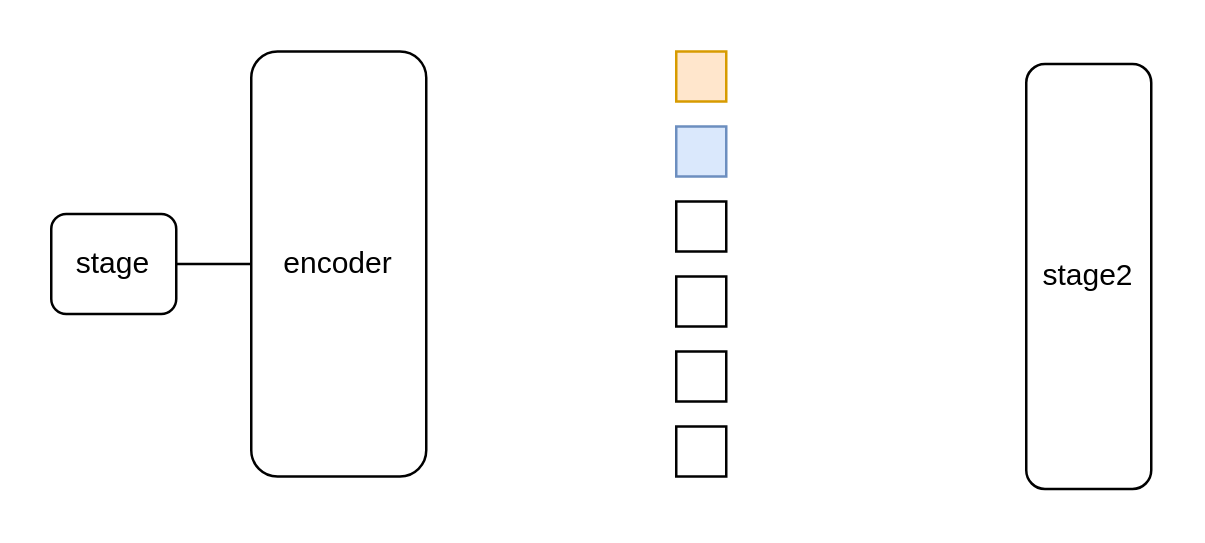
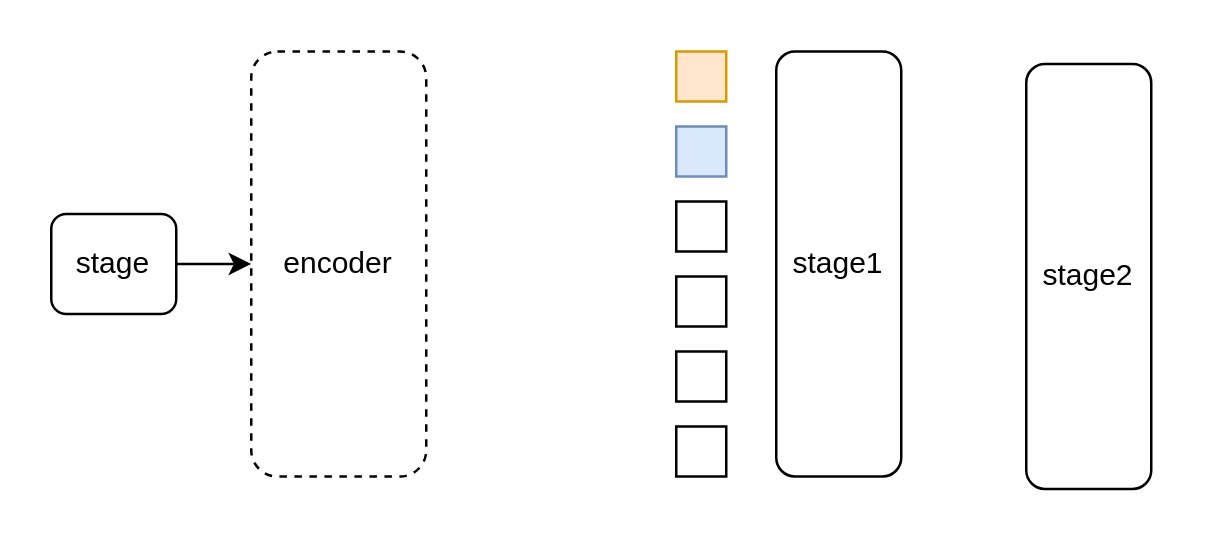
(241, 264) -> (233, 264)
(339, 264) -> (339, 264)
none -> (839, 264)
